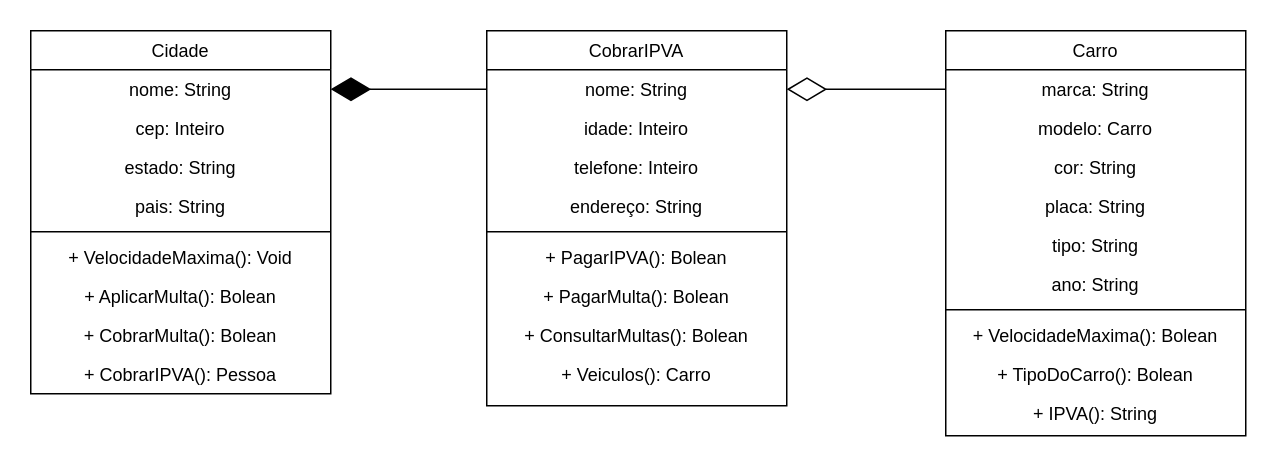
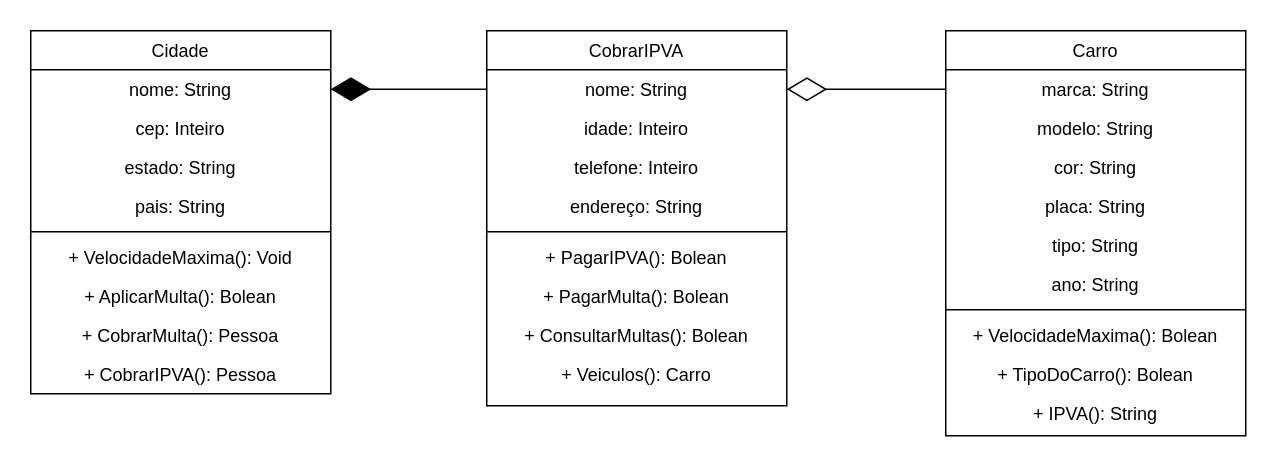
(1095, 129) -> (1095, 129)
(180, 336) -> (180, 336)
